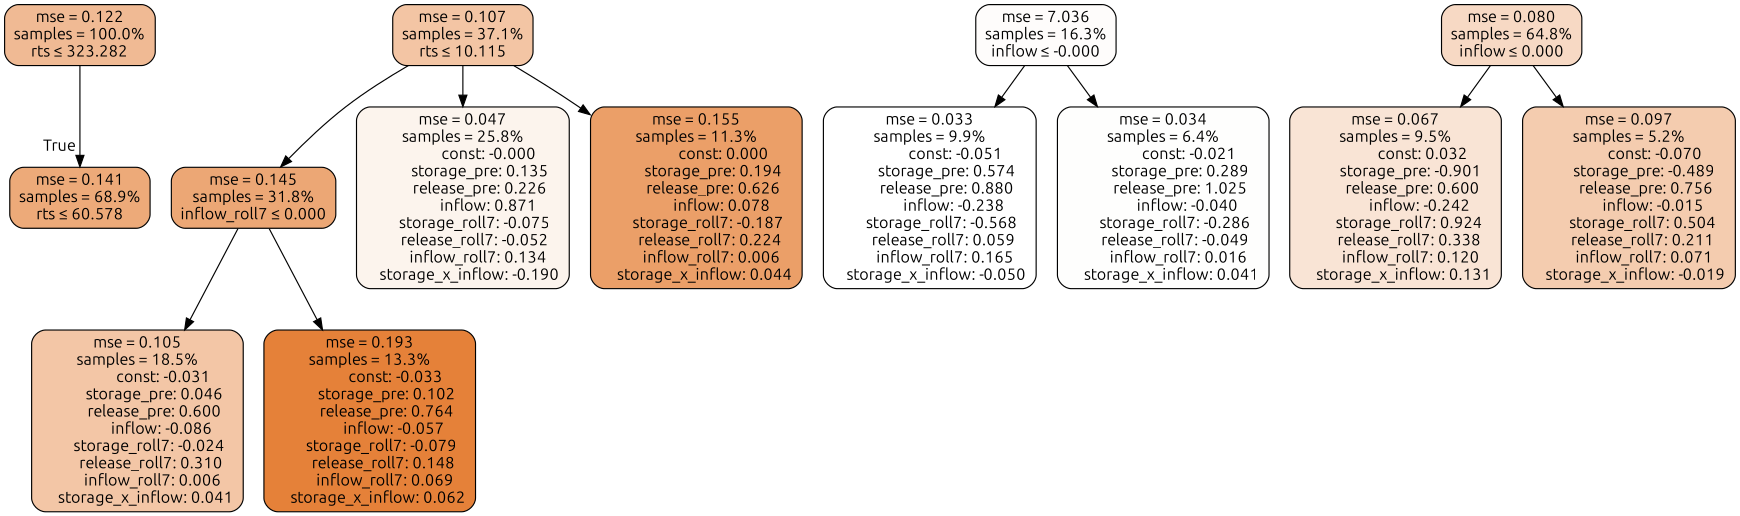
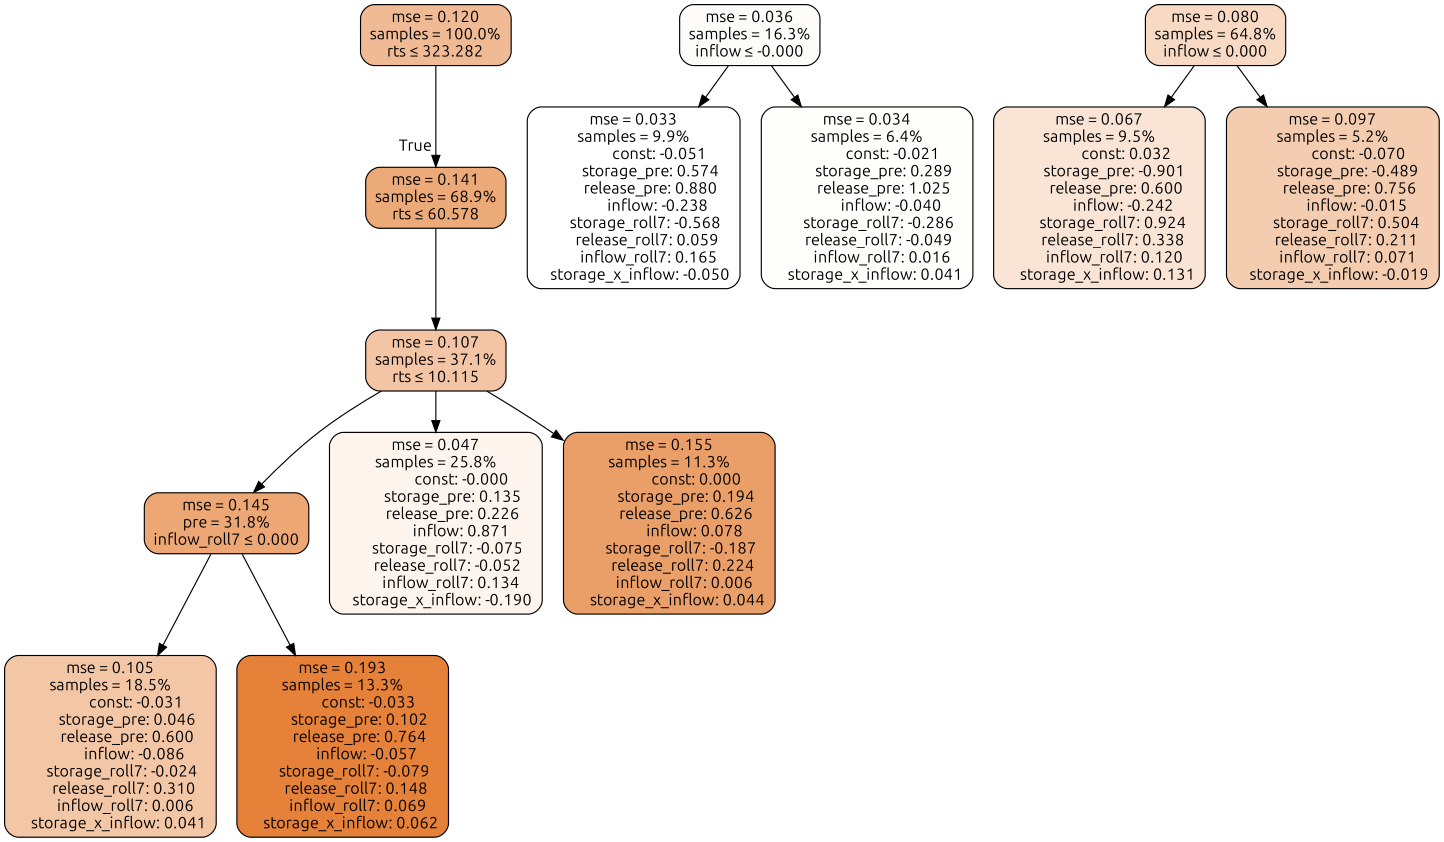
(80, 35) -> (436, 35)
(1046, 35) -> (750, 35)
(254, 198) -> (227, 523)
none -> (436, 273)
